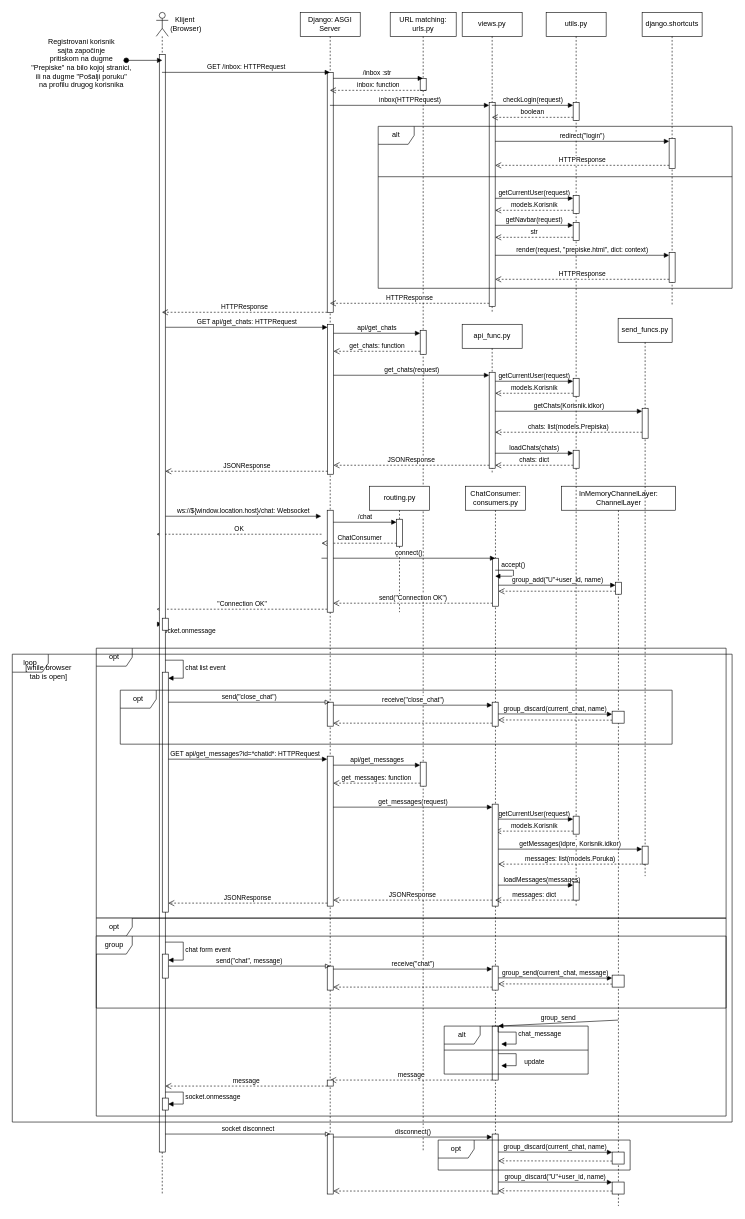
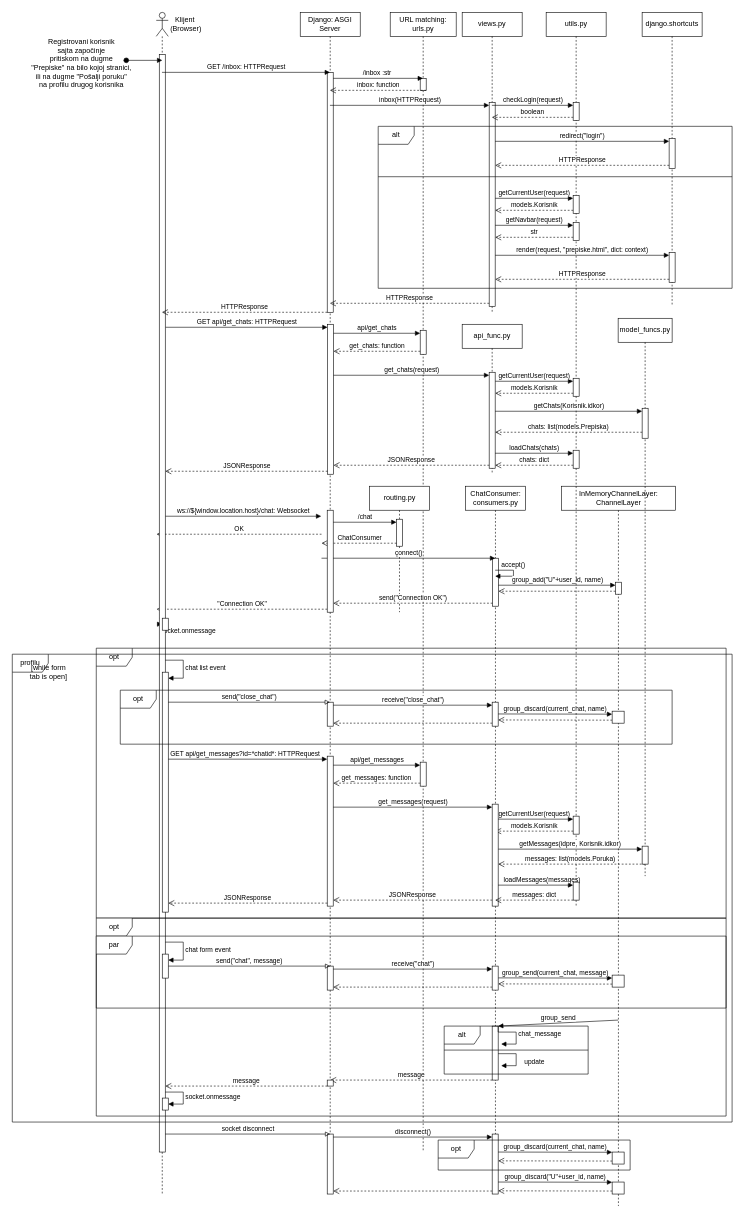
(645, 330) -> (645, 330)
(30, 663) -> (30, 663)
(49, 672) -> (49, 672)
(114, 945) -> (114, 945)
